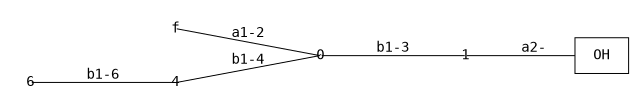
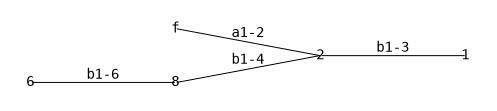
(321, 56) -> (321, 56)
(602, 56) -> none
(176, 82) -> (176, 82)
